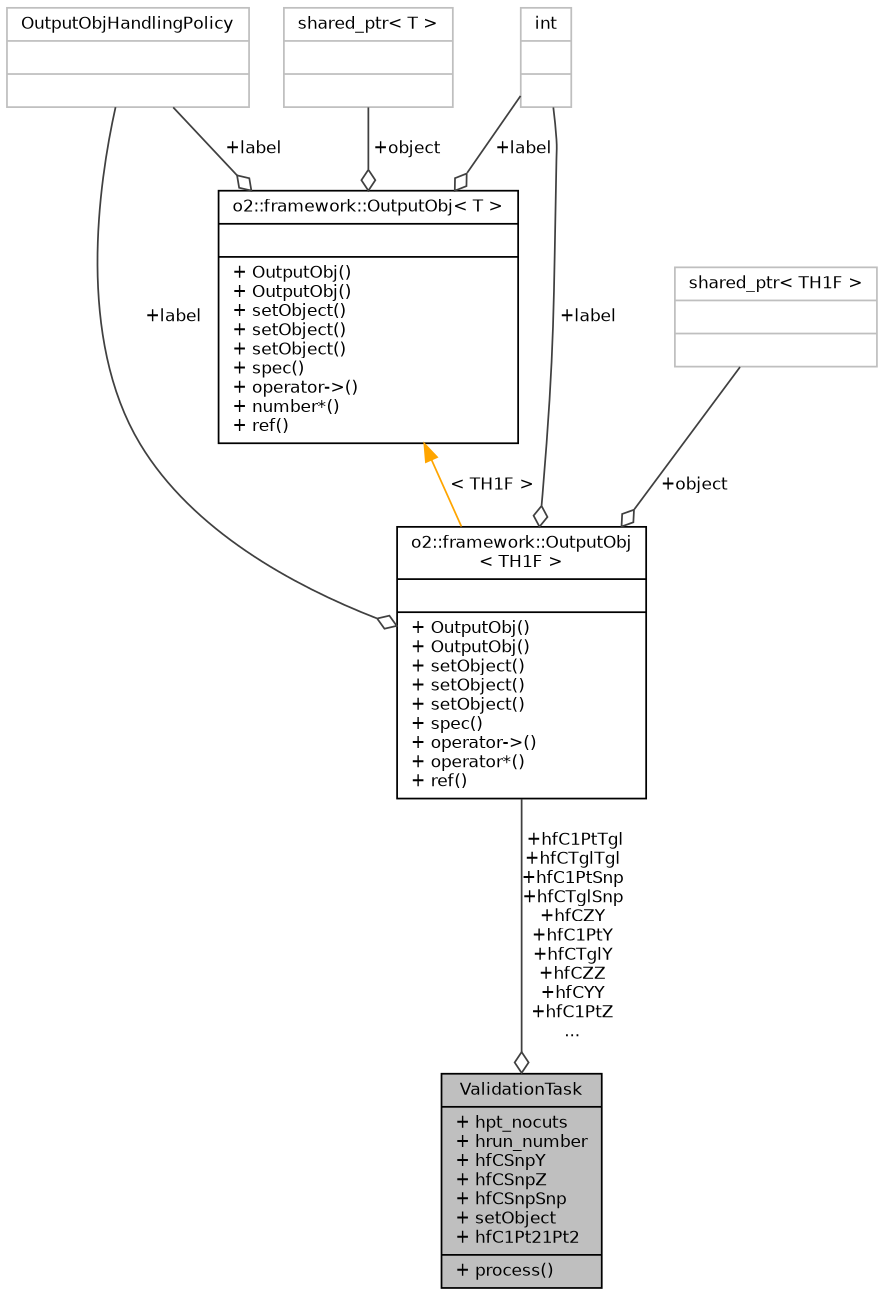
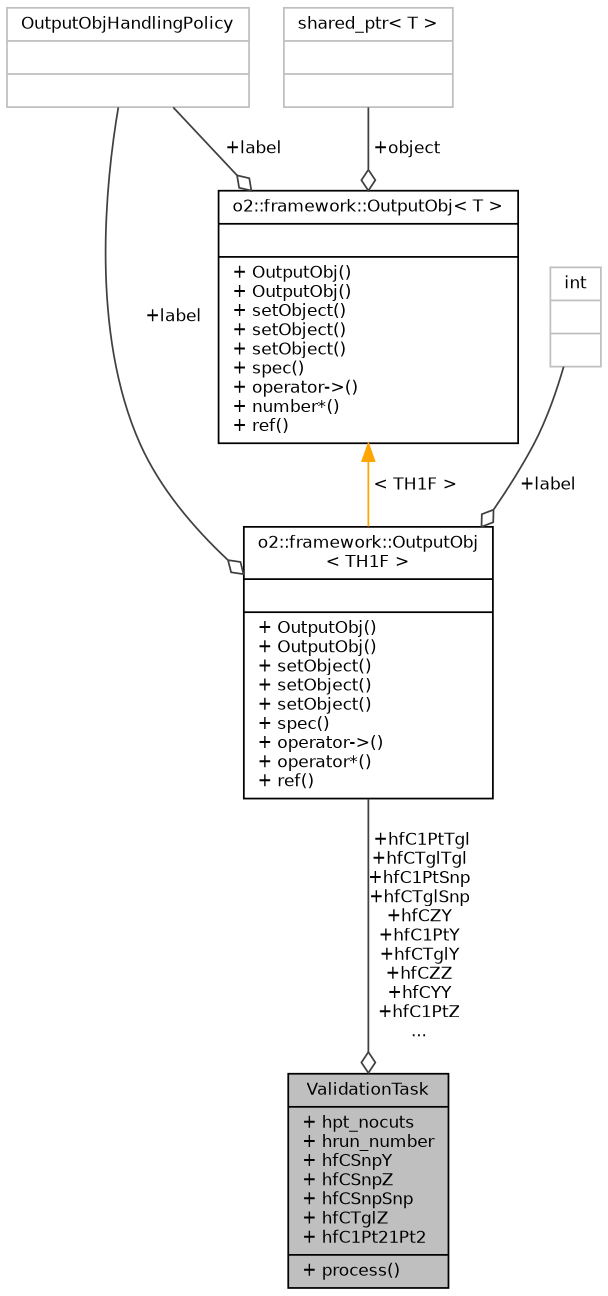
(494, 134) -> none
(776, 317) -> none
(506, 1218) -> (346, 1218)
